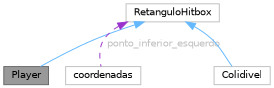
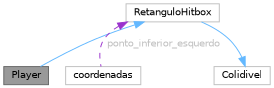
(216, 44) -> (225, 36)
